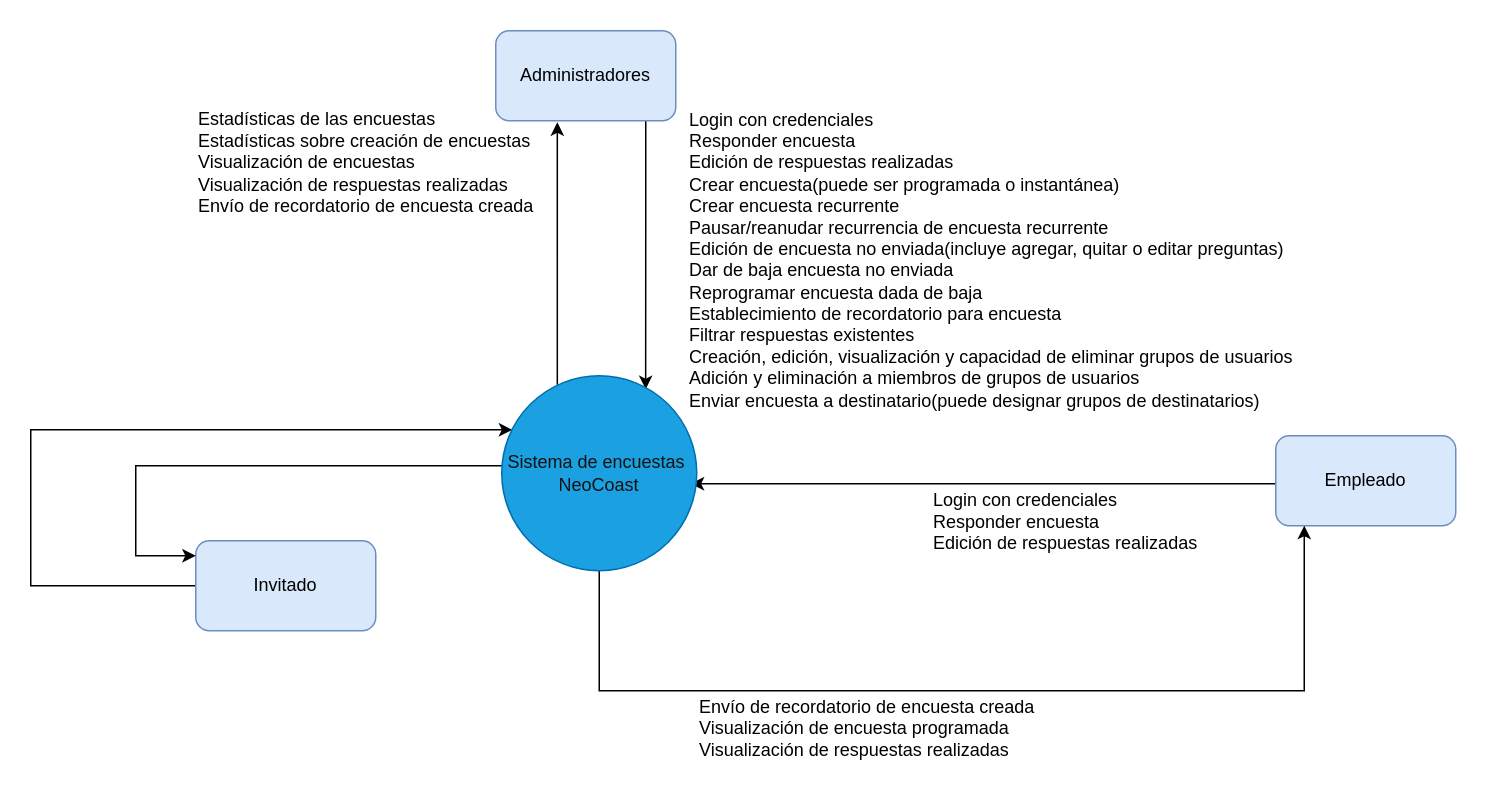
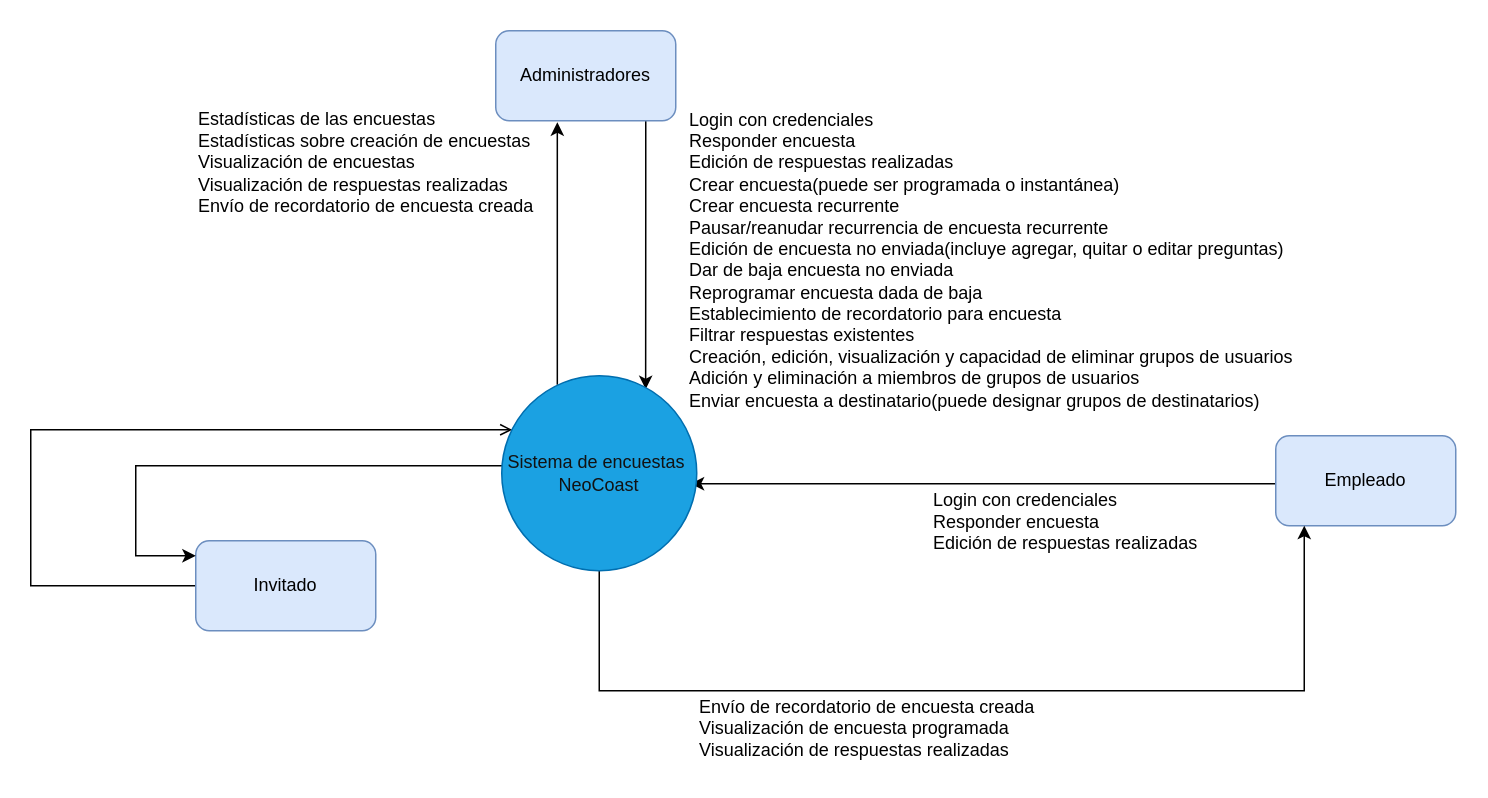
(501, 430) -> (503, 430)
